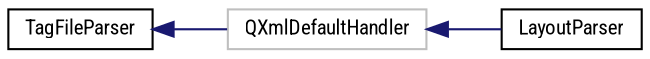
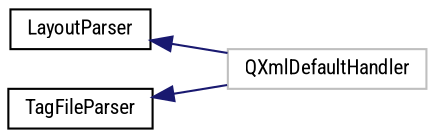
(475, 29) -> (200, 48)
